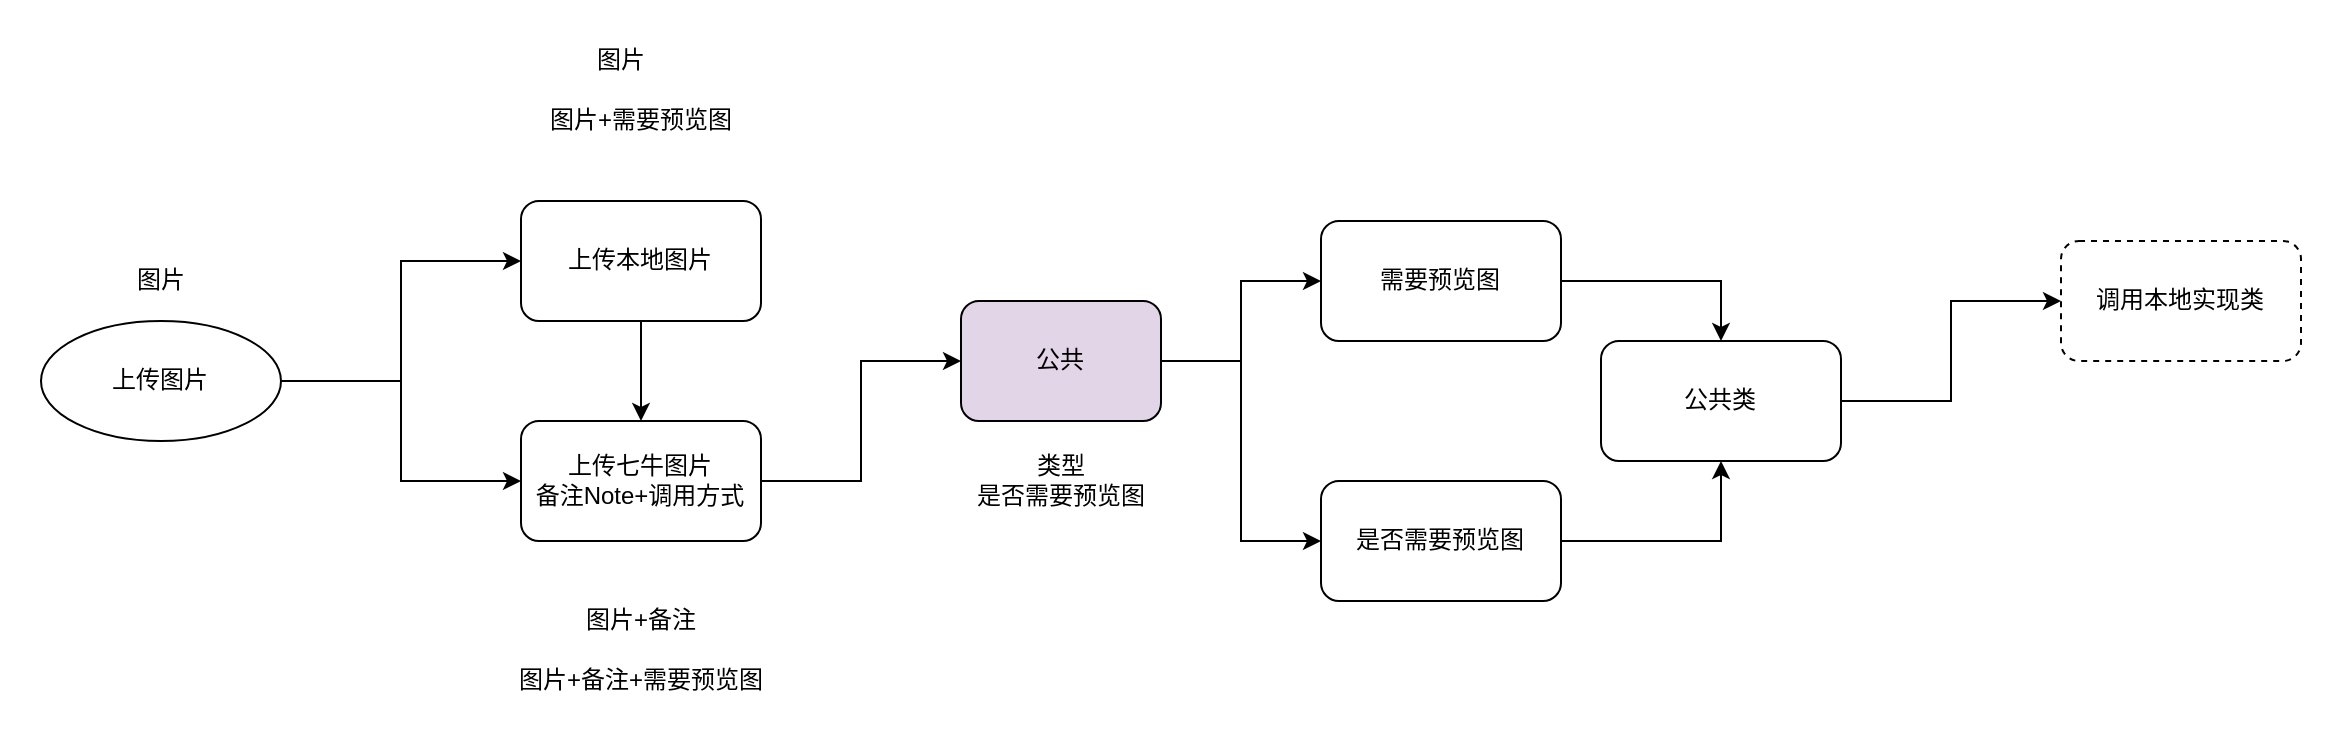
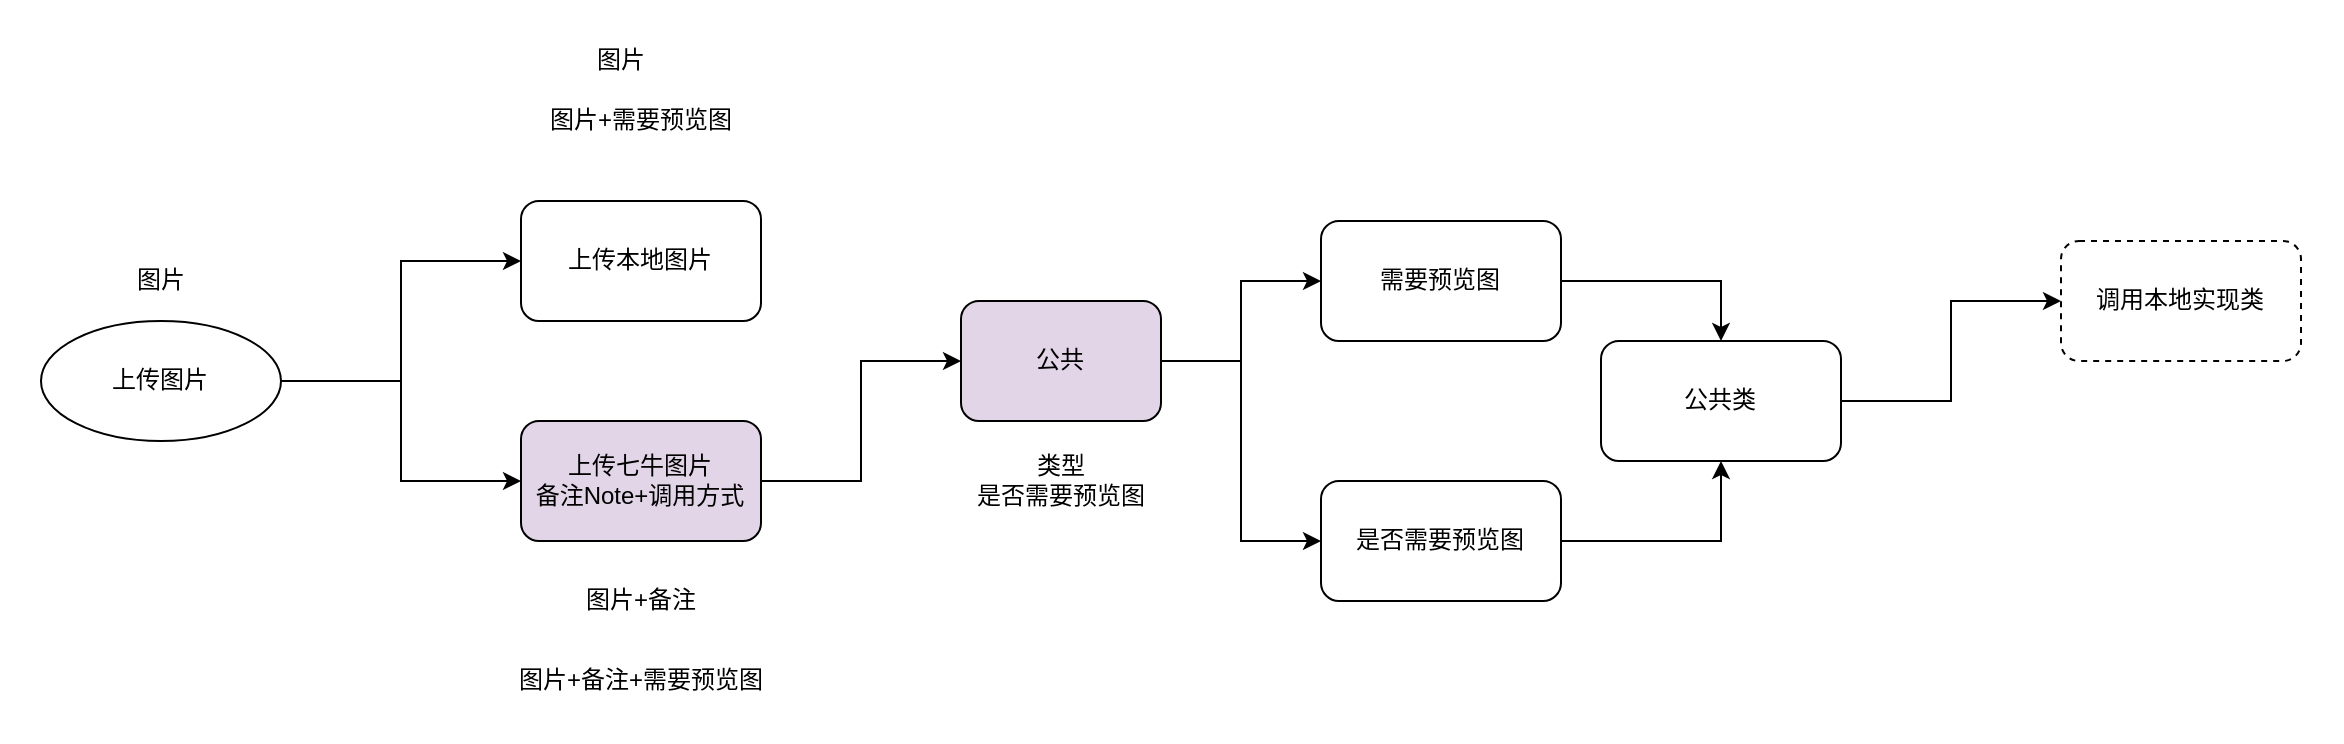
(641, 364) -> none
(641, 481) -> (641, 481)
(641, 621) -> (641, 601)
